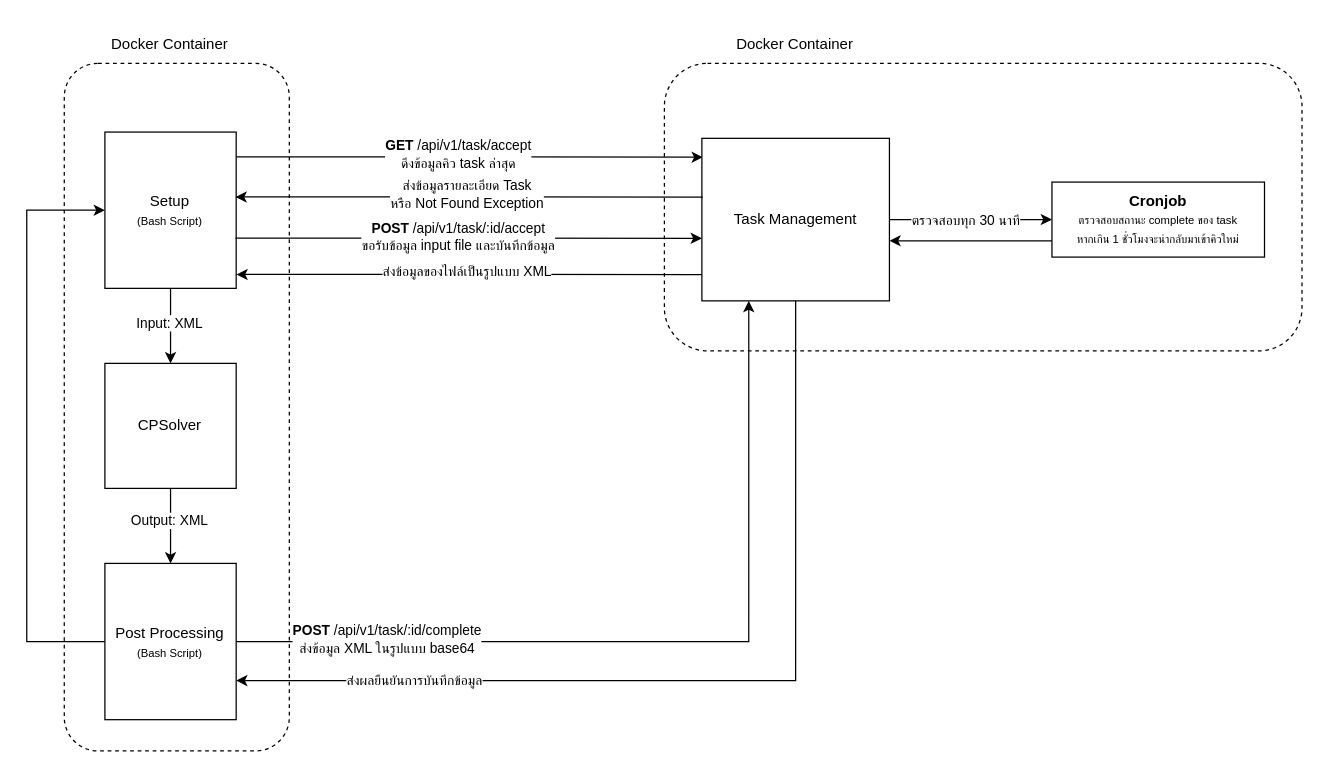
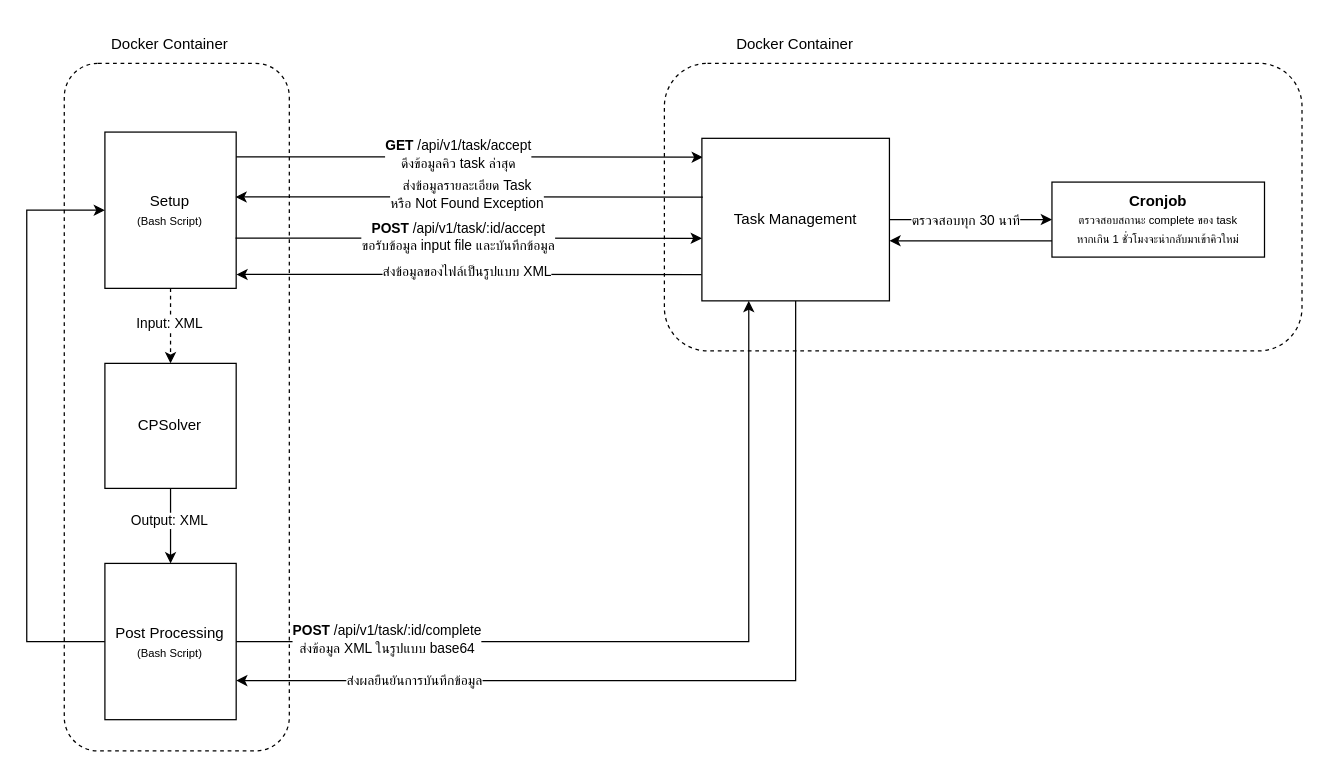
(171, 342) -> (171, 342)
